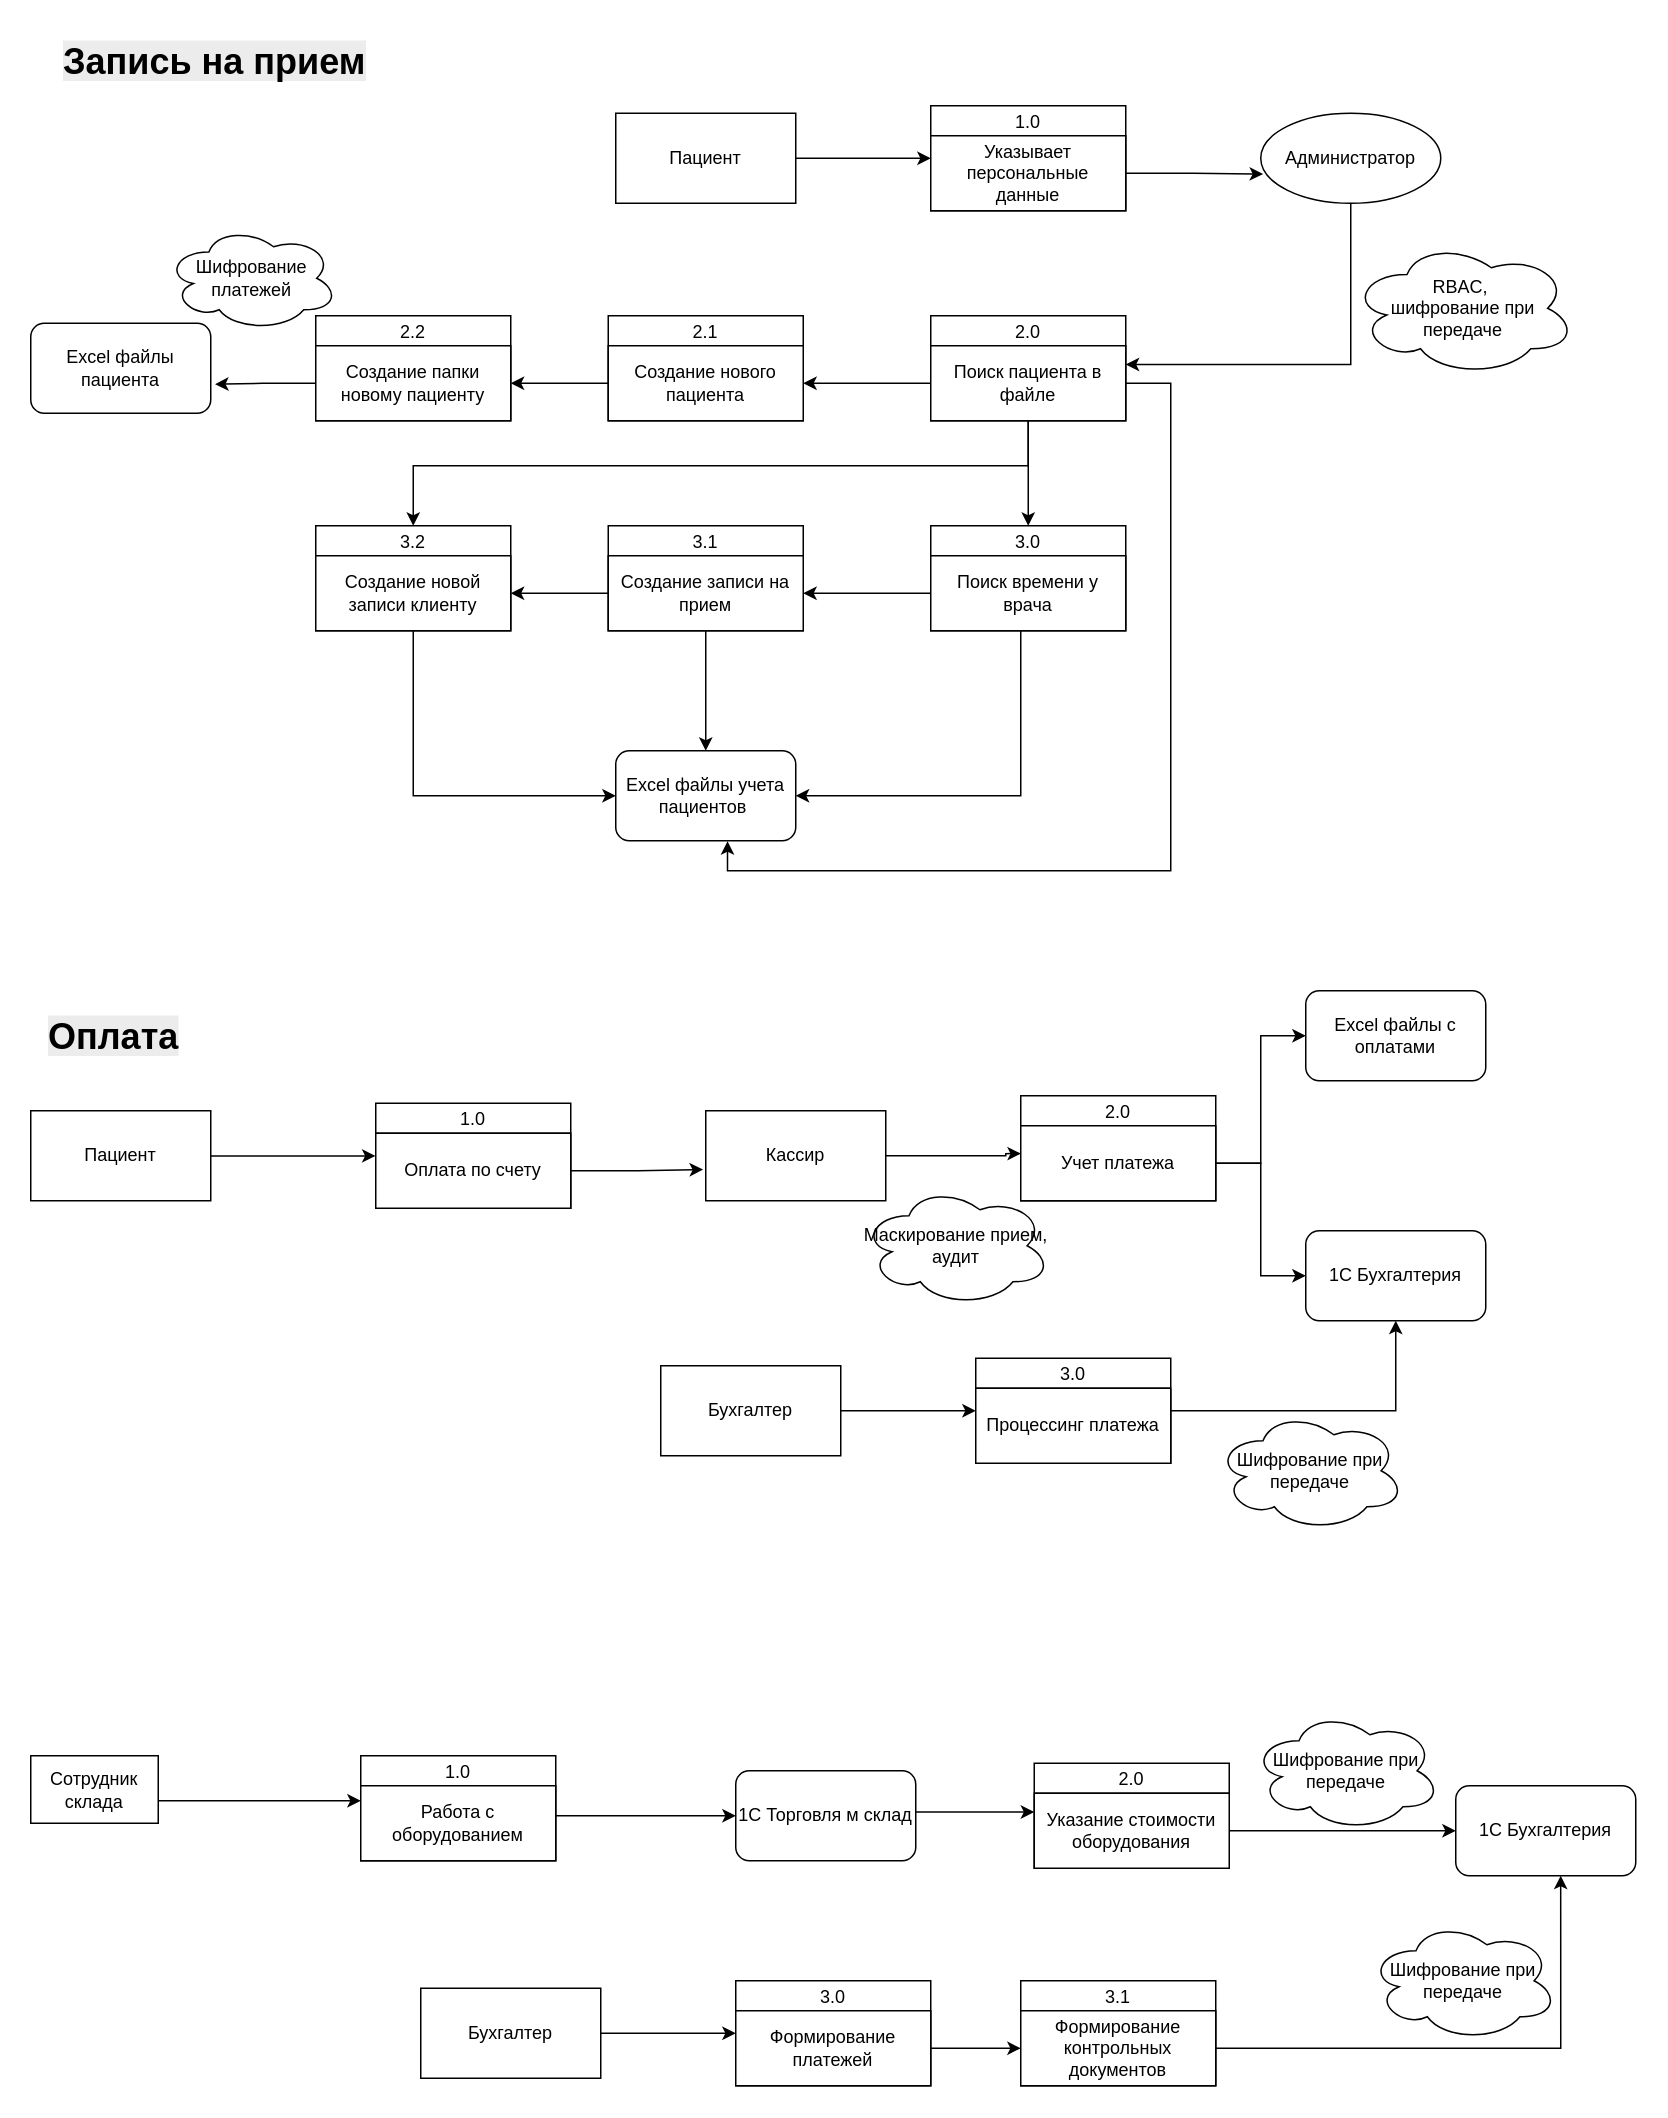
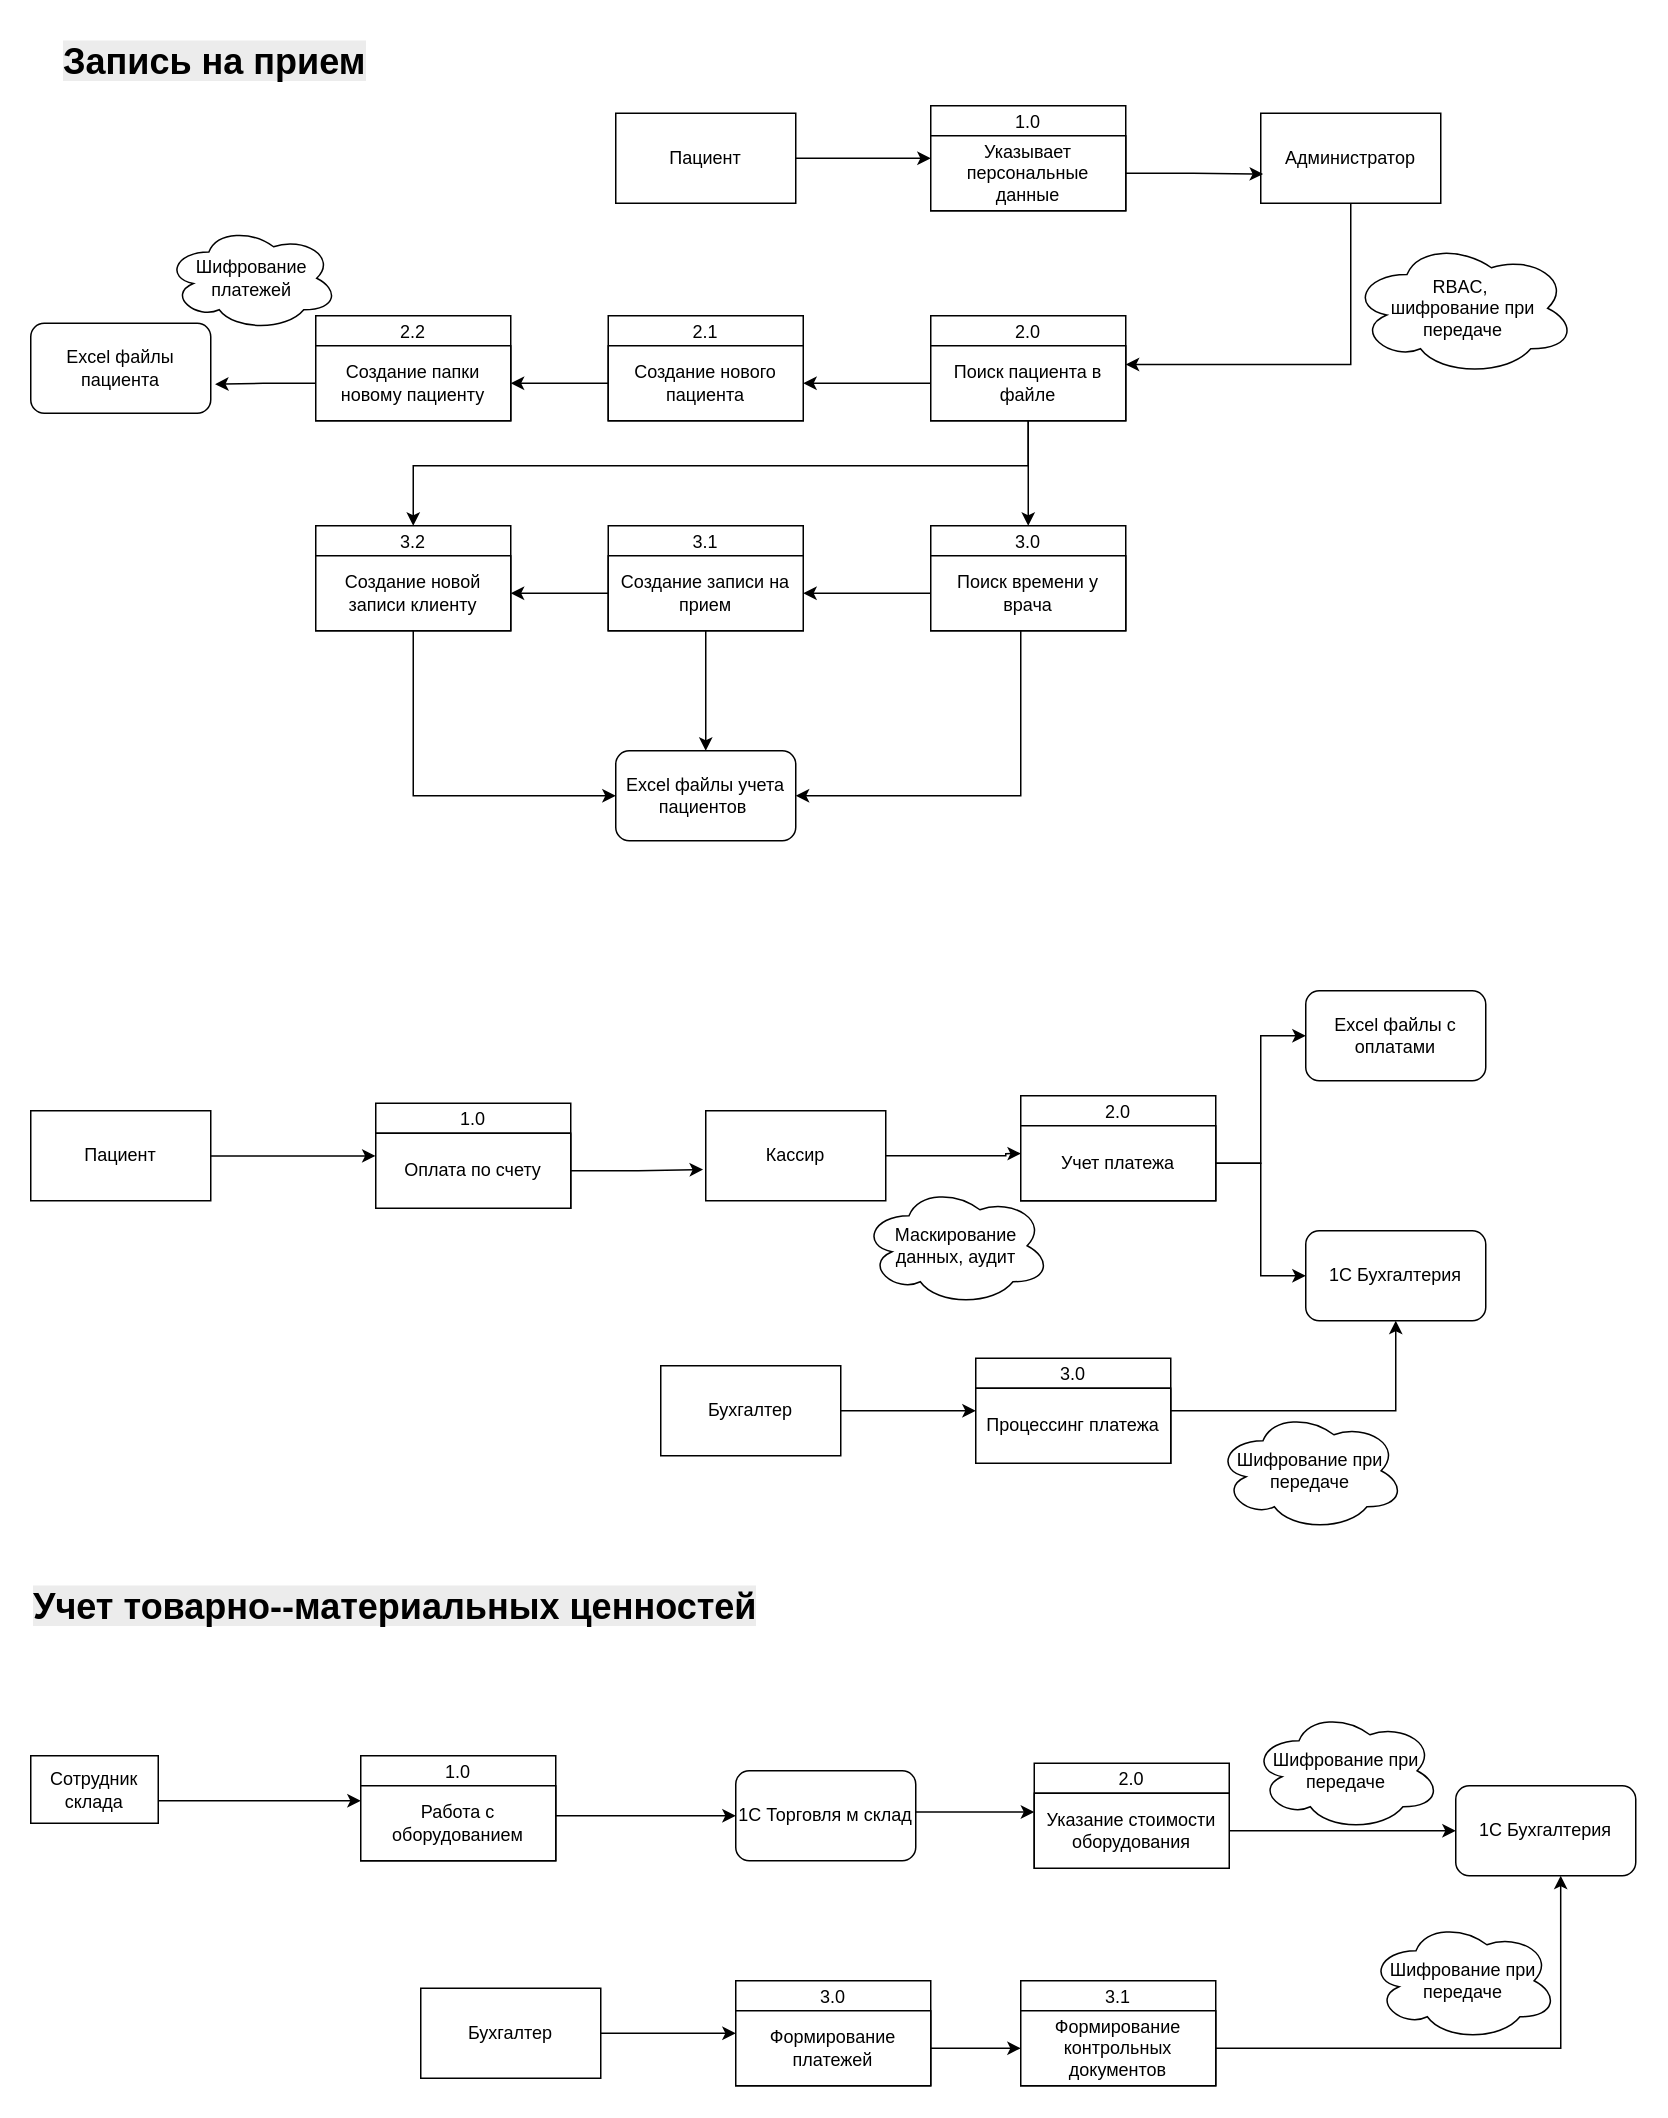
(1351, 158) -> (1351, 158)
(1171, 836) -> none
(143, 1043) -> none
(956, 1246) -> (956, 1246)
none -> (406, 1613)
